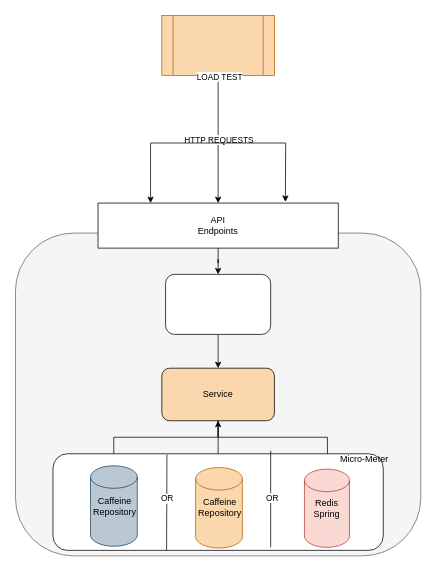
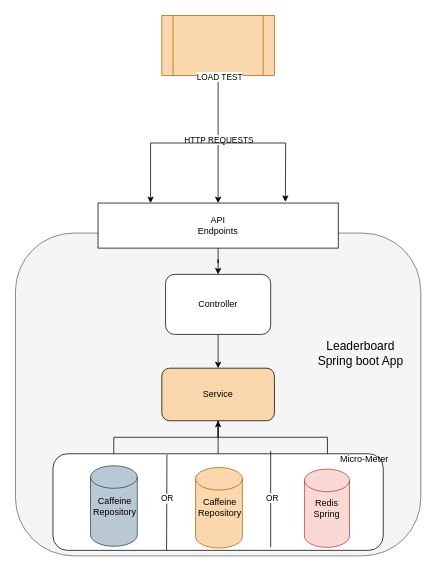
none -> (218, 304)
none -> (360, 353)
